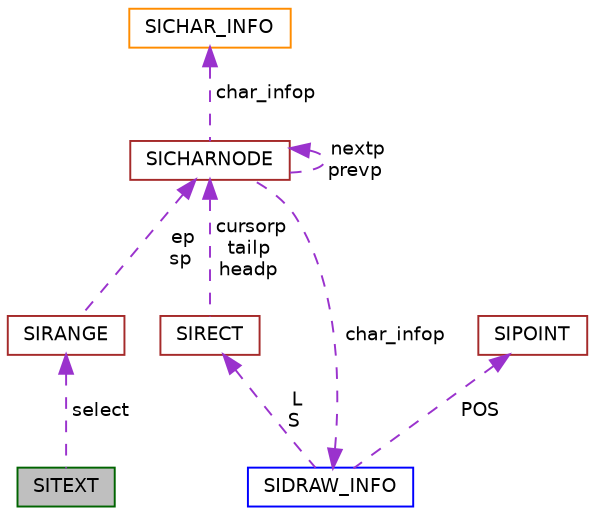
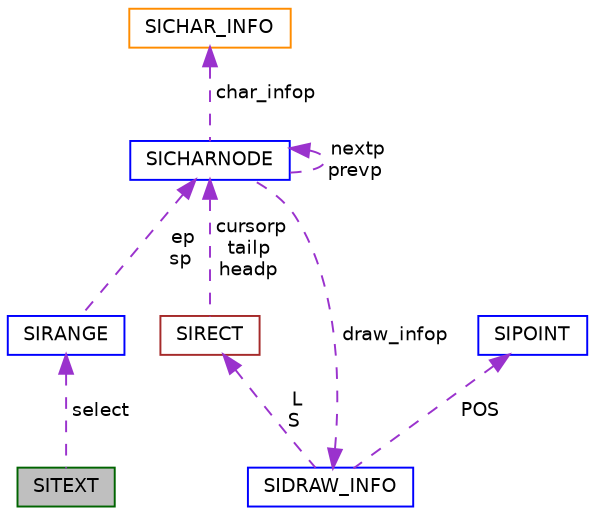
(210, 160) -> (210, 160)
(66, 335) -> (66, 335)
(393, 335) -> (393, 335)
(533, 335) -> (533, 335)
